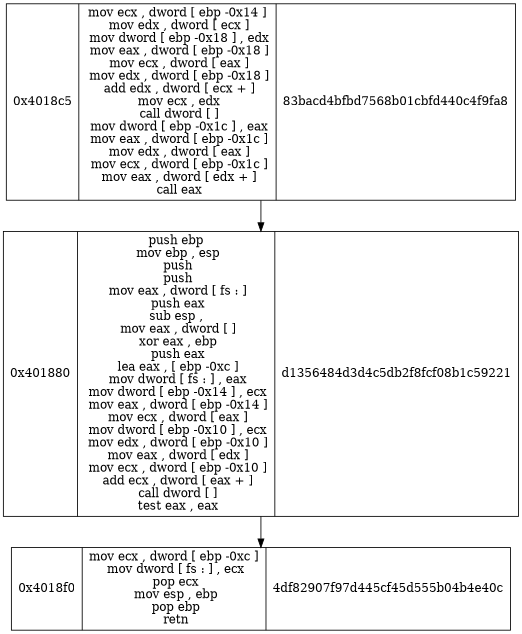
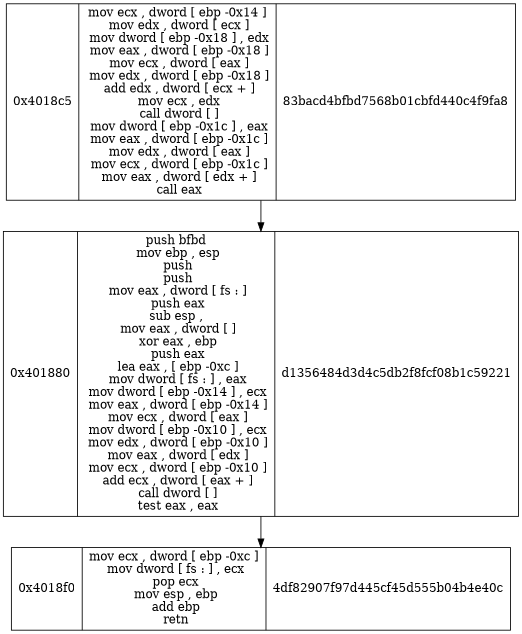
(176, 241) -> (176, 241)
(174, 607) -> (174, 607)
